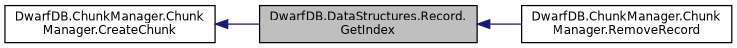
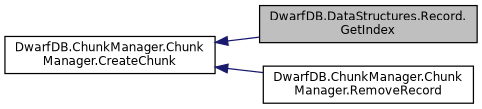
(506, 24) -> (245, 71)
